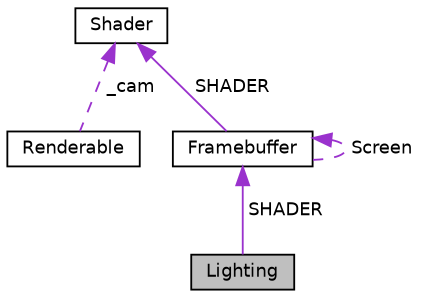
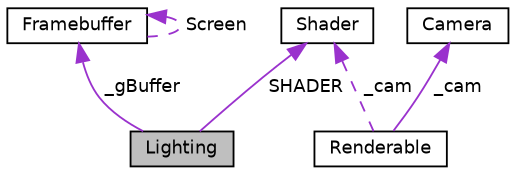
none -> (458, 26)
(189, 94) -> (245, 92)
(283, 211) -> (140, 87)
